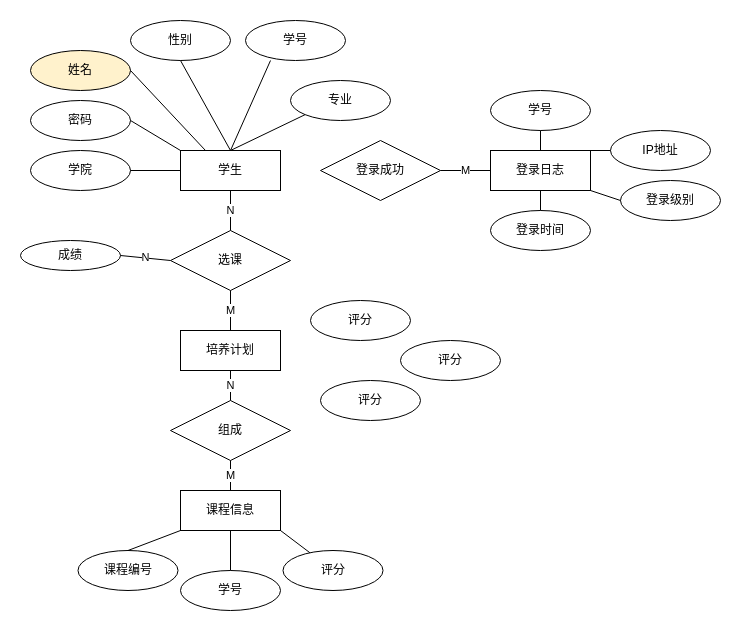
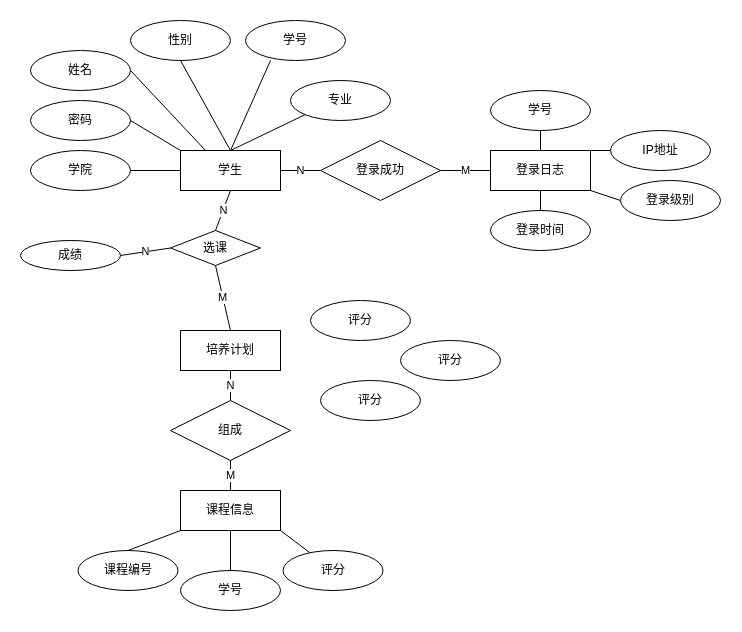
(81, 71) -> (81, 71)
none -> (301, 171)
(231, 261) -> (216, 248)
